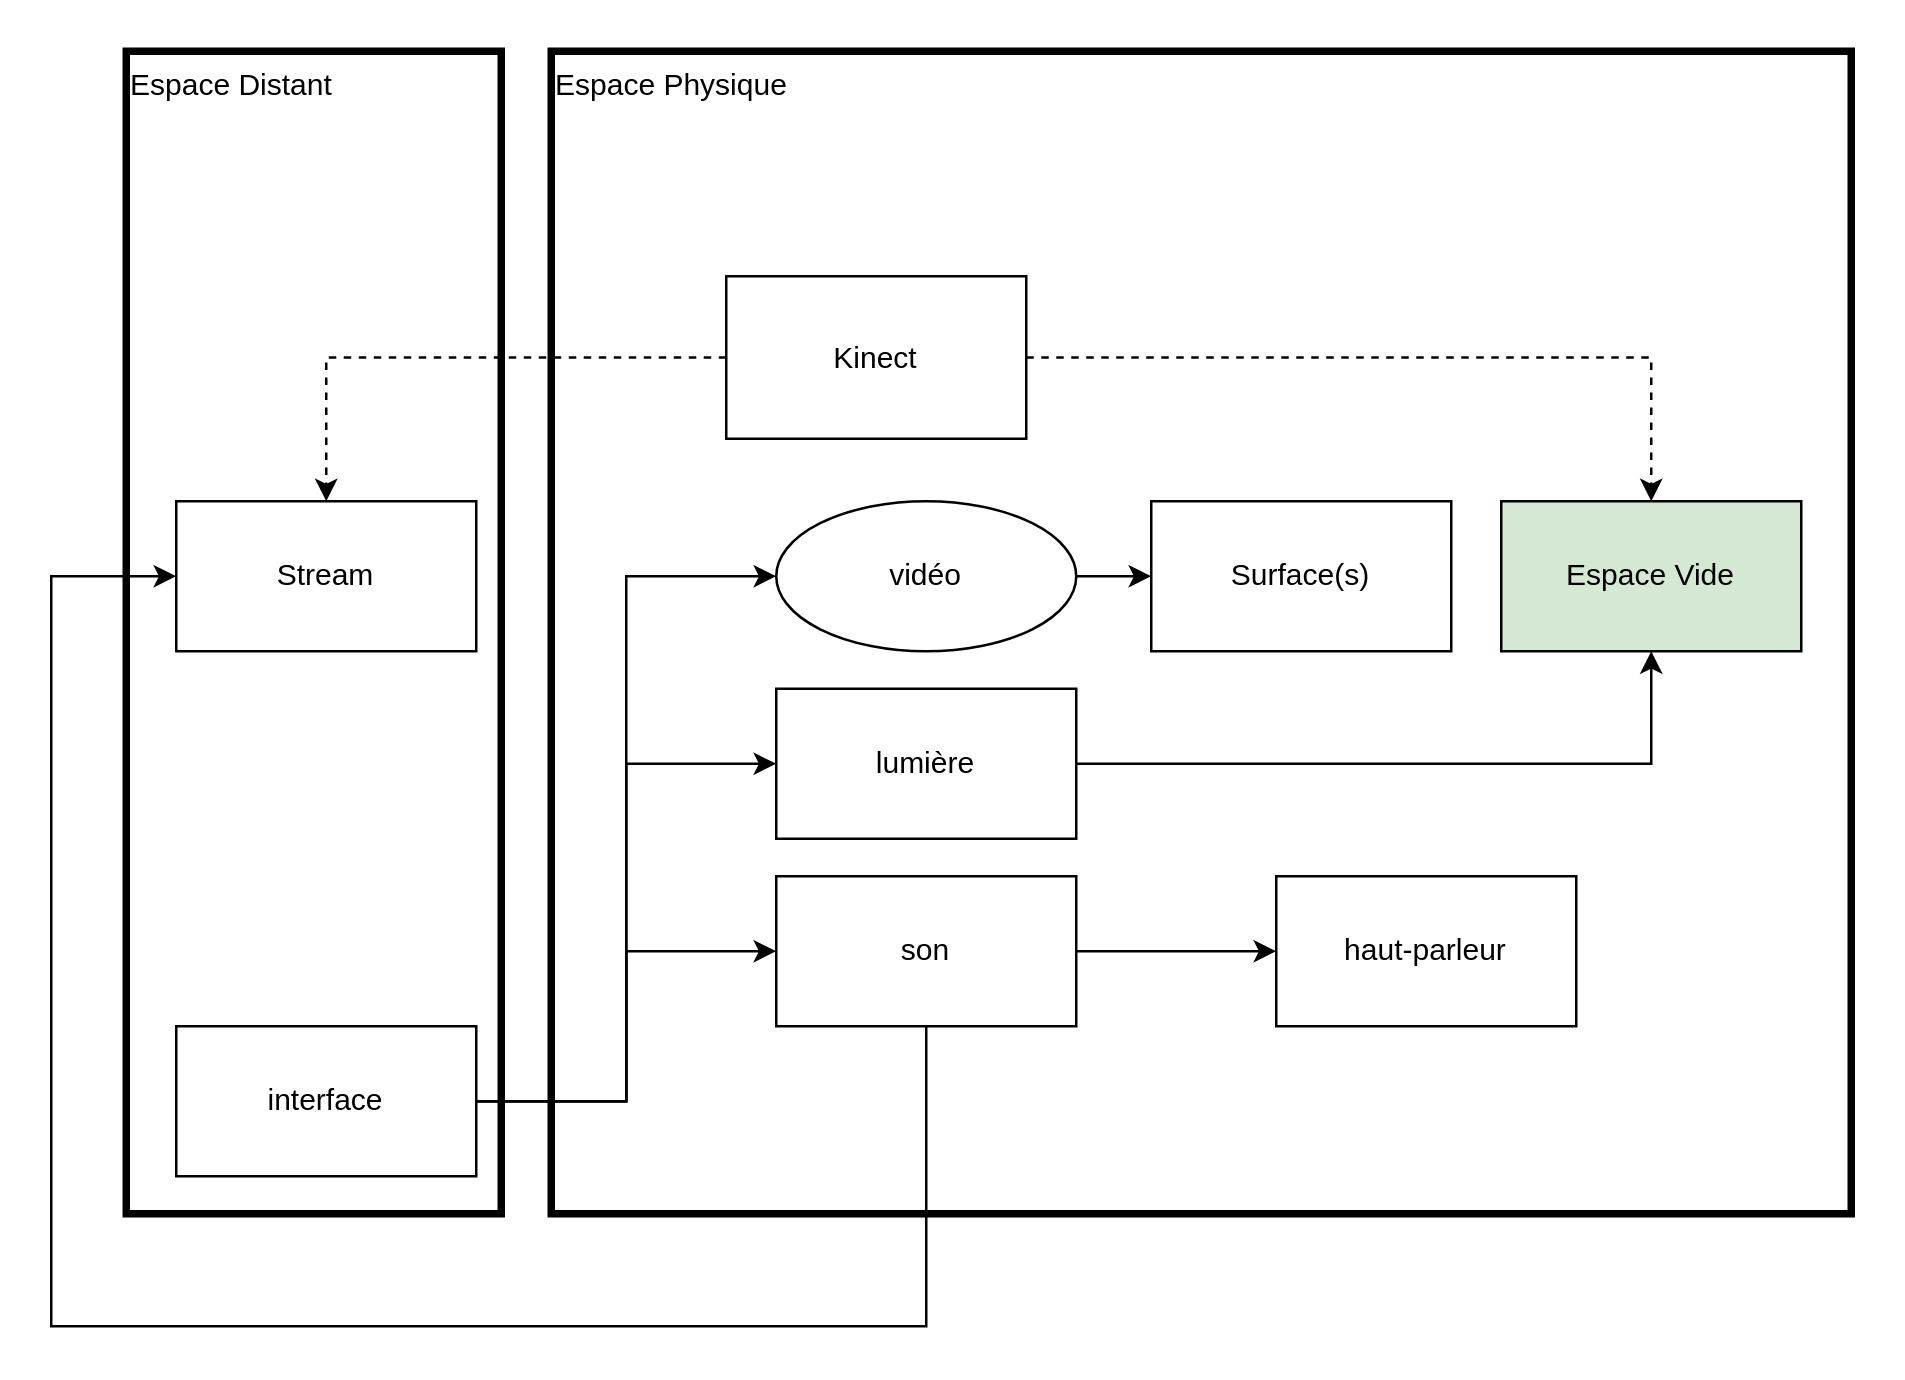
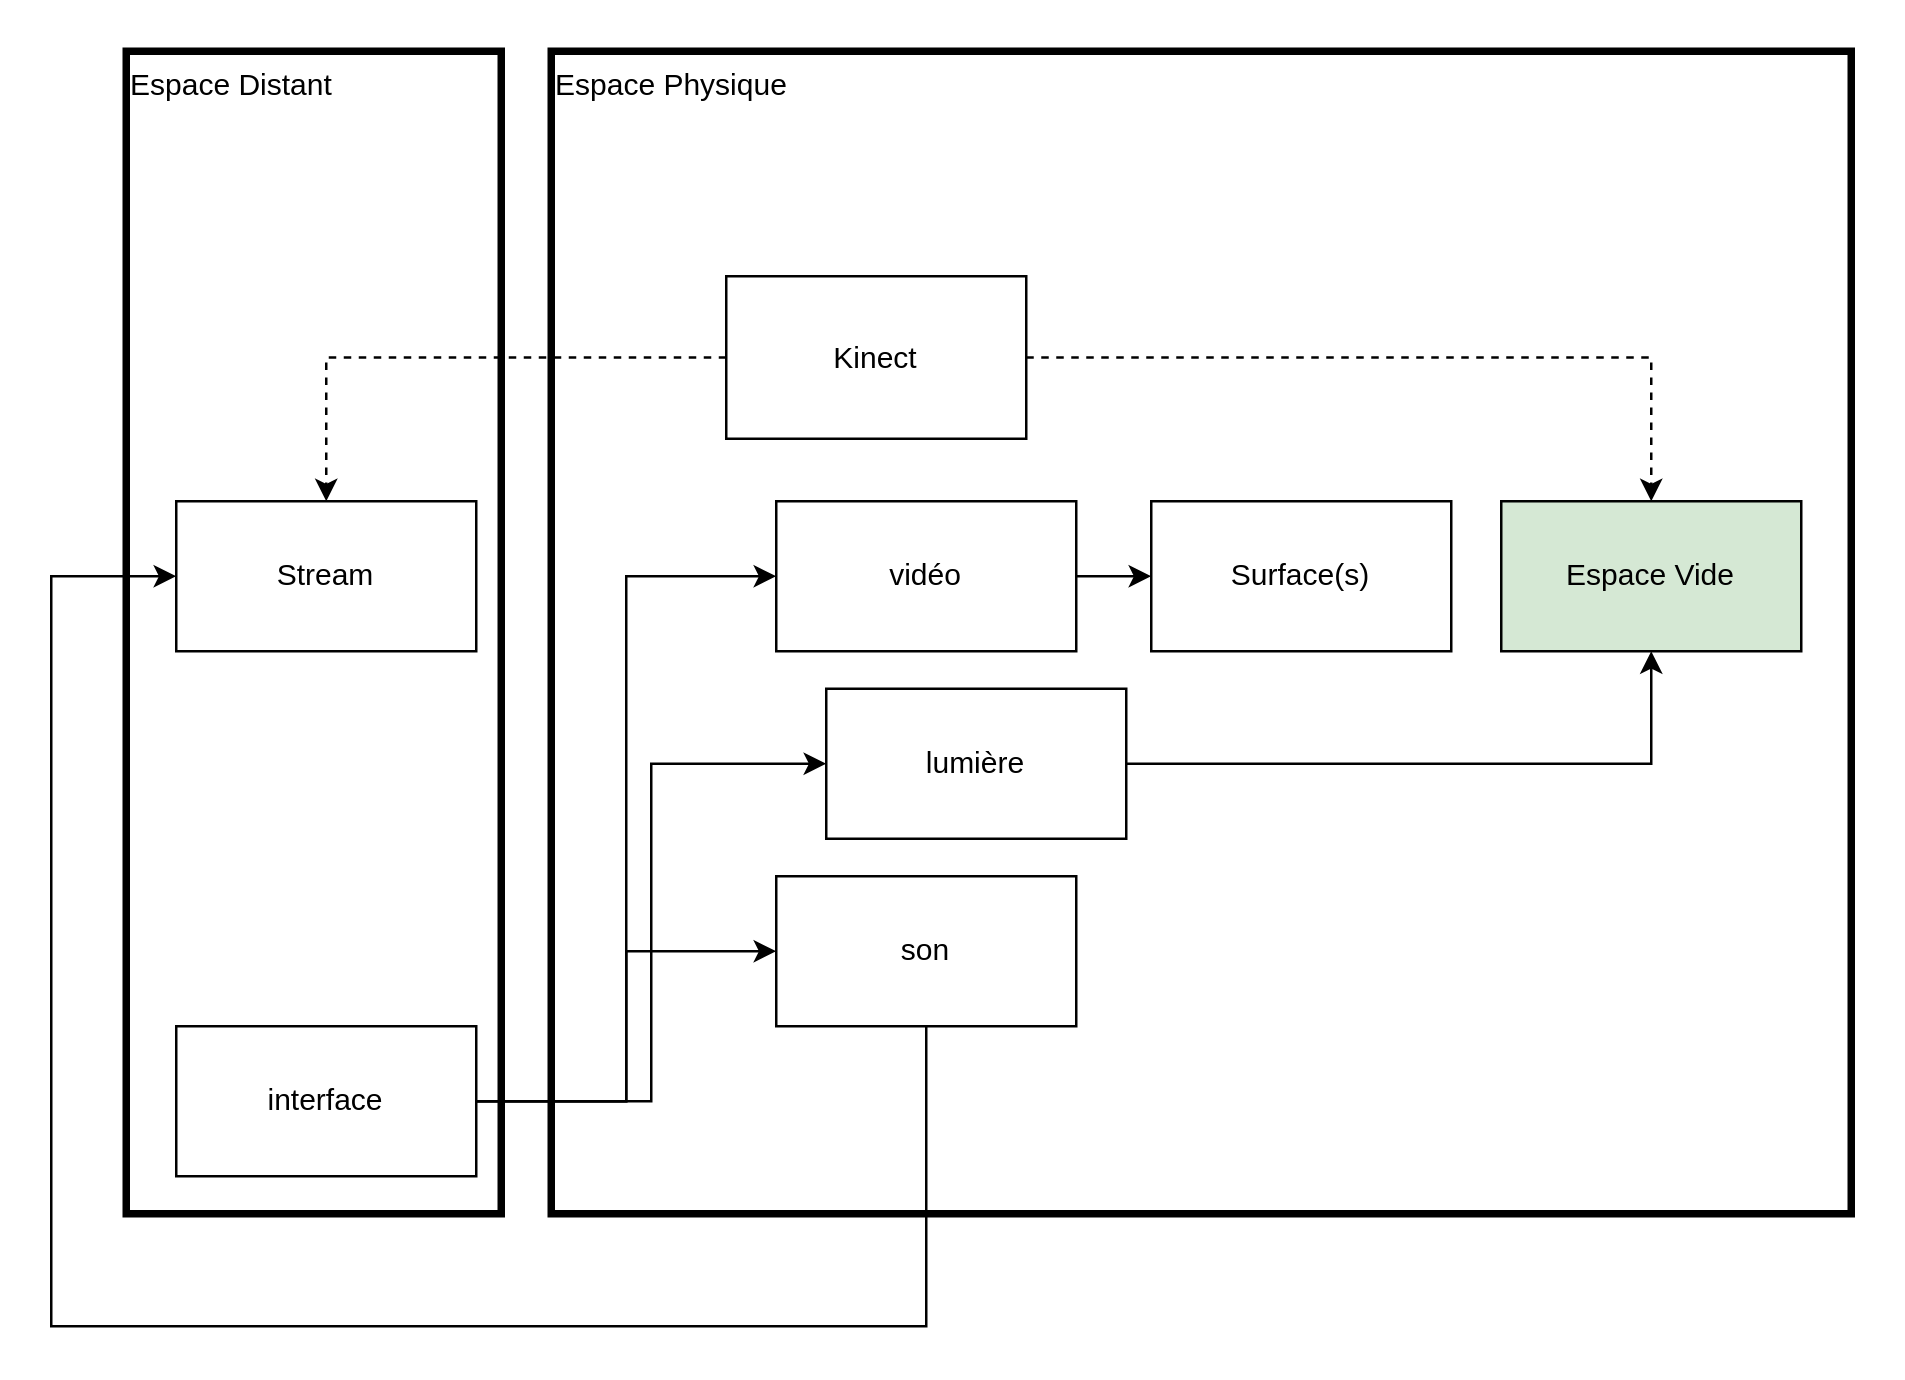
(926, 576) -> (926, 576)
(926, 764) -> (976, 764)
(1168, 951) -> none
(1426, 951) -> none
